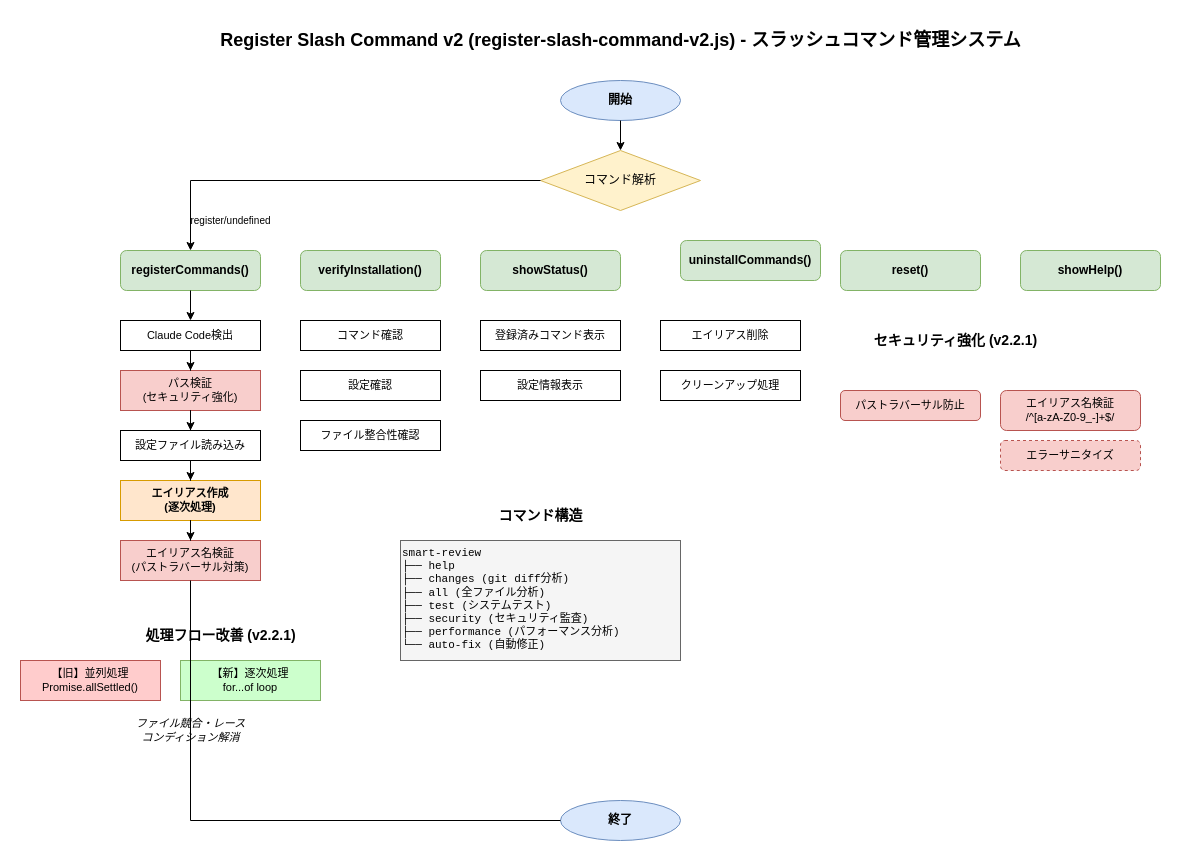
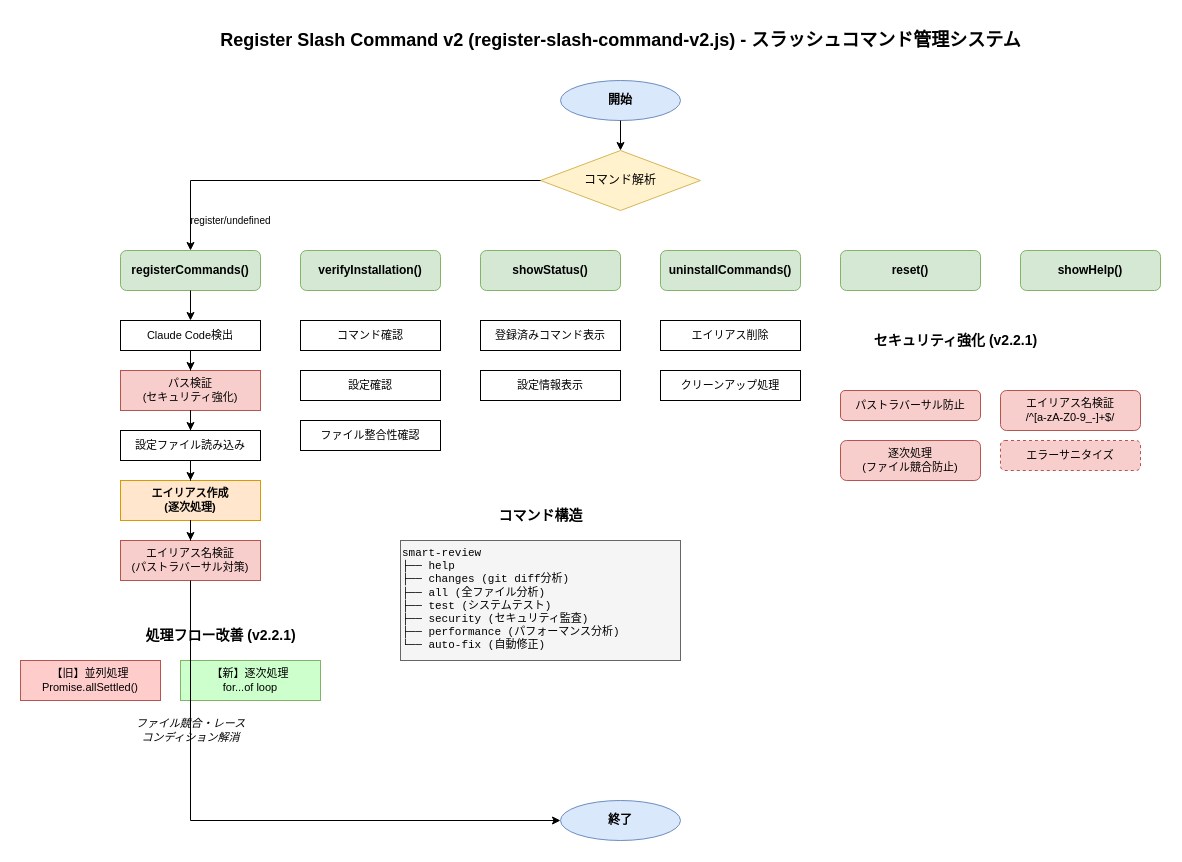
(751, 261) -> (731, 271)
none -> (911, 461)
(555, 821) -> (552, 821)
